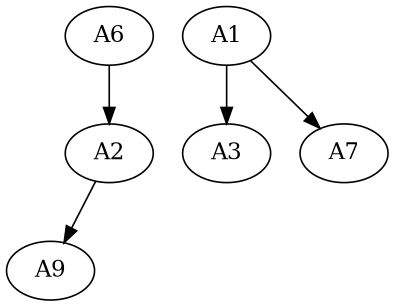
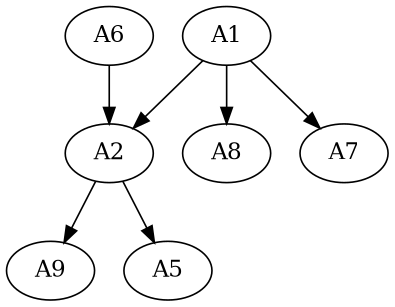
none -> (174, 89)
(227, 153) -> (227, 153)
none -> (168, 271)
